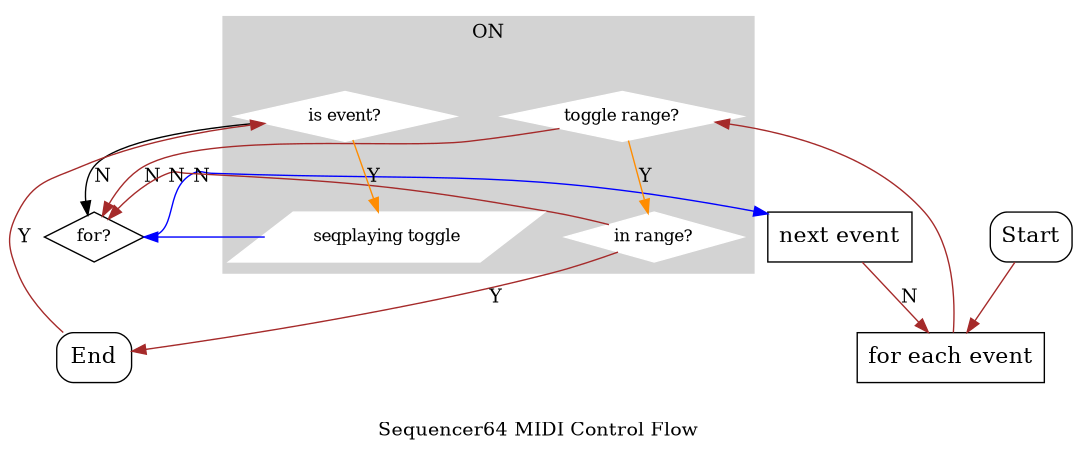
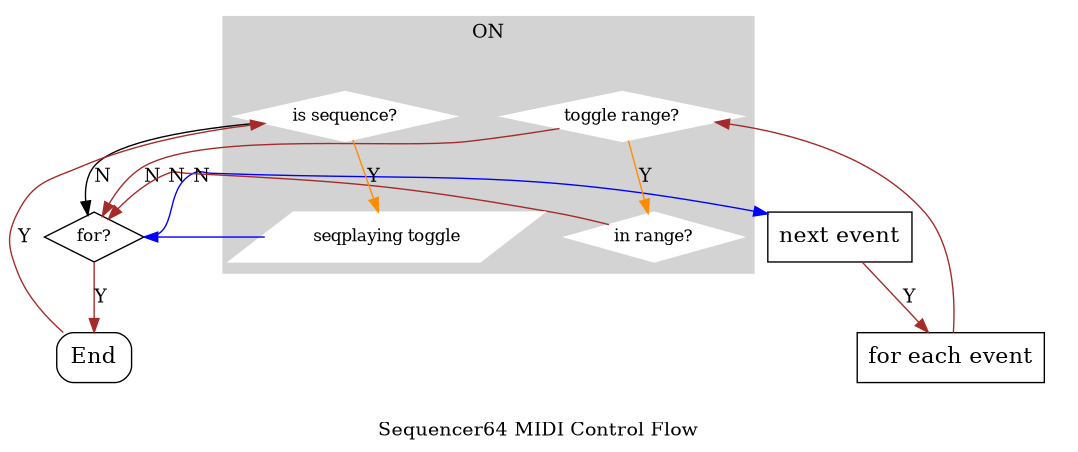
(345, 116) -> (345, 116)
(1031, 237) -> none
(910, 297) -> (910, 297)
(384, 310) -> (94, 290)
